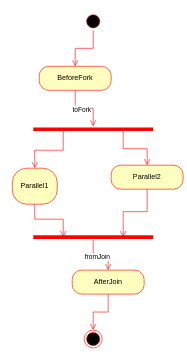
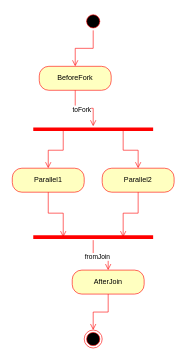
(147, 177) -> (138, 180)
(35, 186) -> (48, 180)
